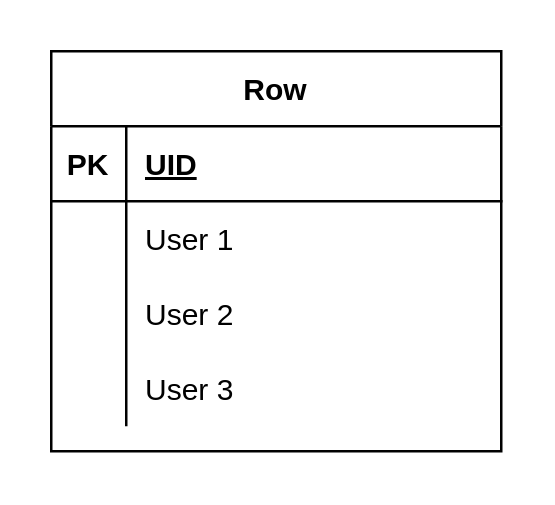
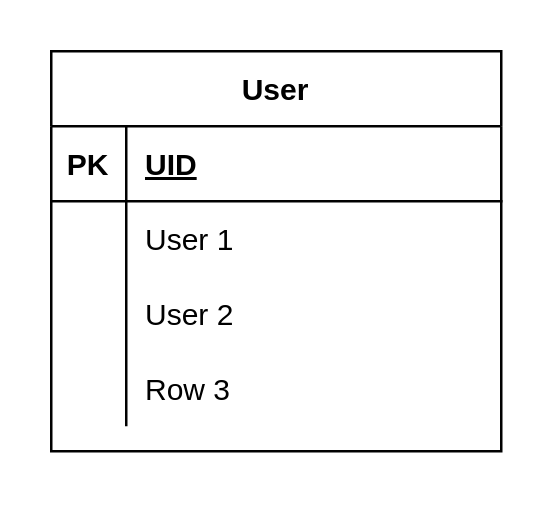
(275, 90) -> (275, 90)
(192, 390) -> (183, 390)
